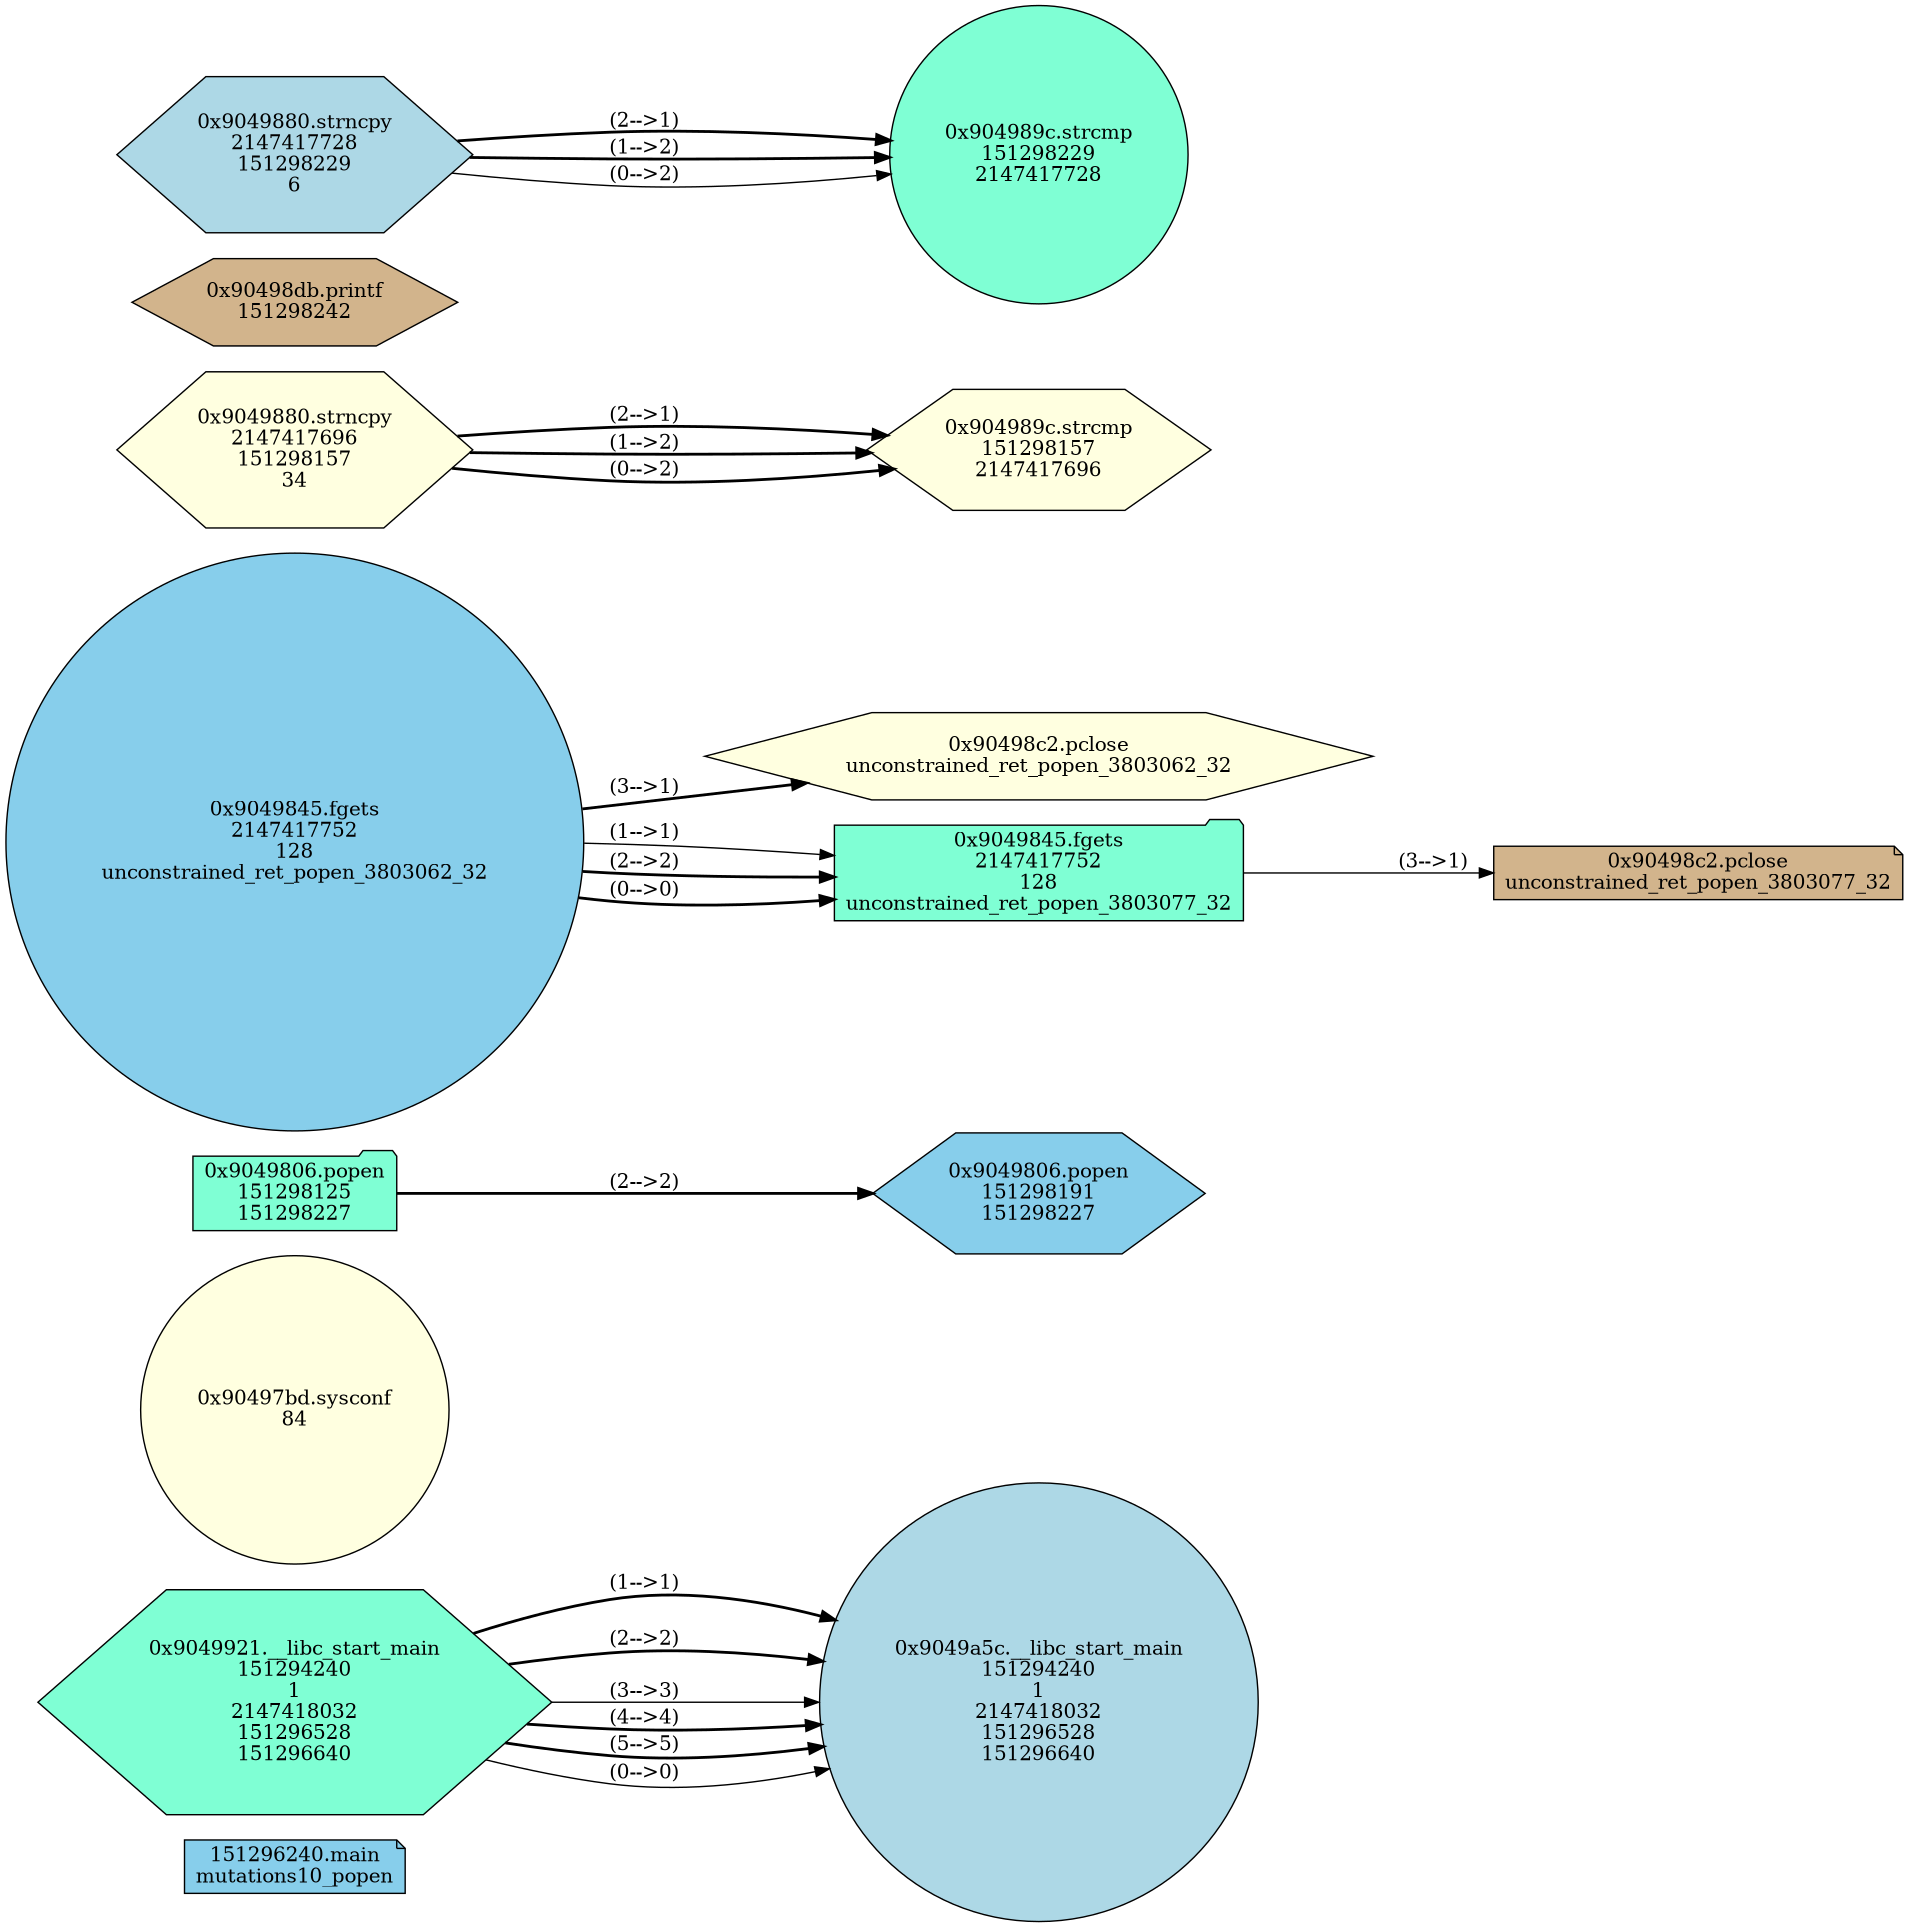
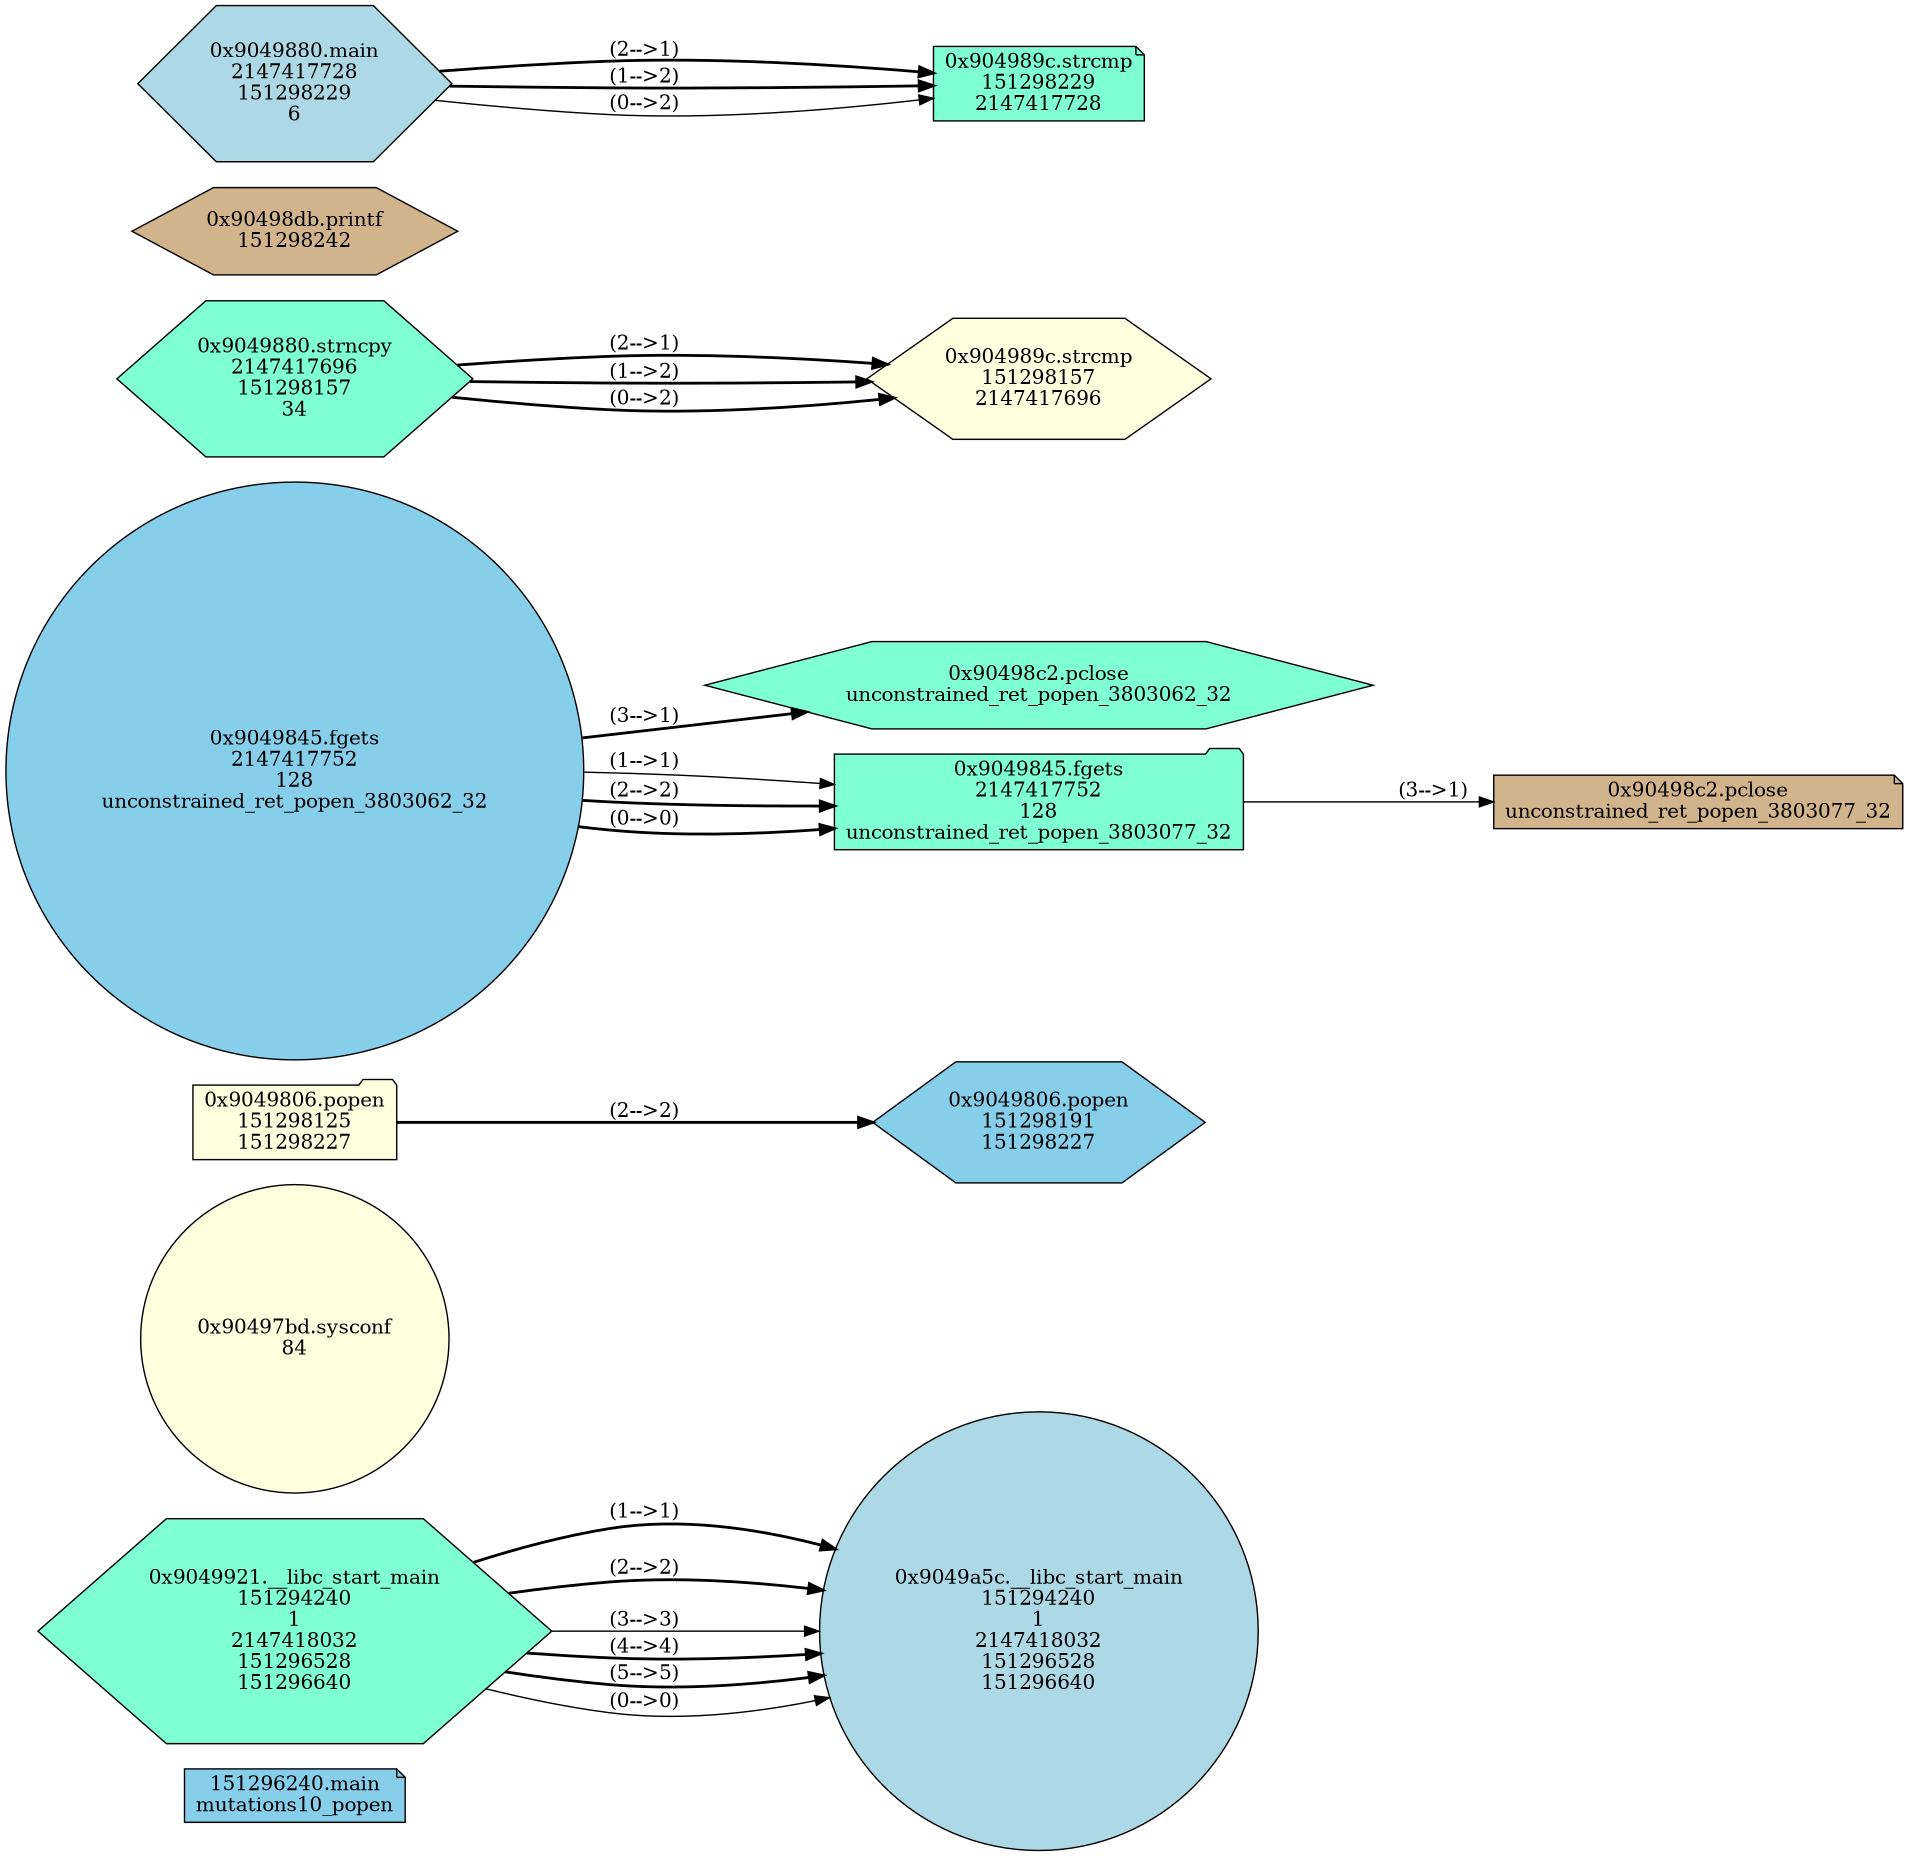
(295, 155) -> (295, 84)
(1039, 155) -> (1039, 84)
(295, 450) -> (295, 379)
(1039, 756) -> (1039, 685)
(295, 1193) -> (295, 1122)
